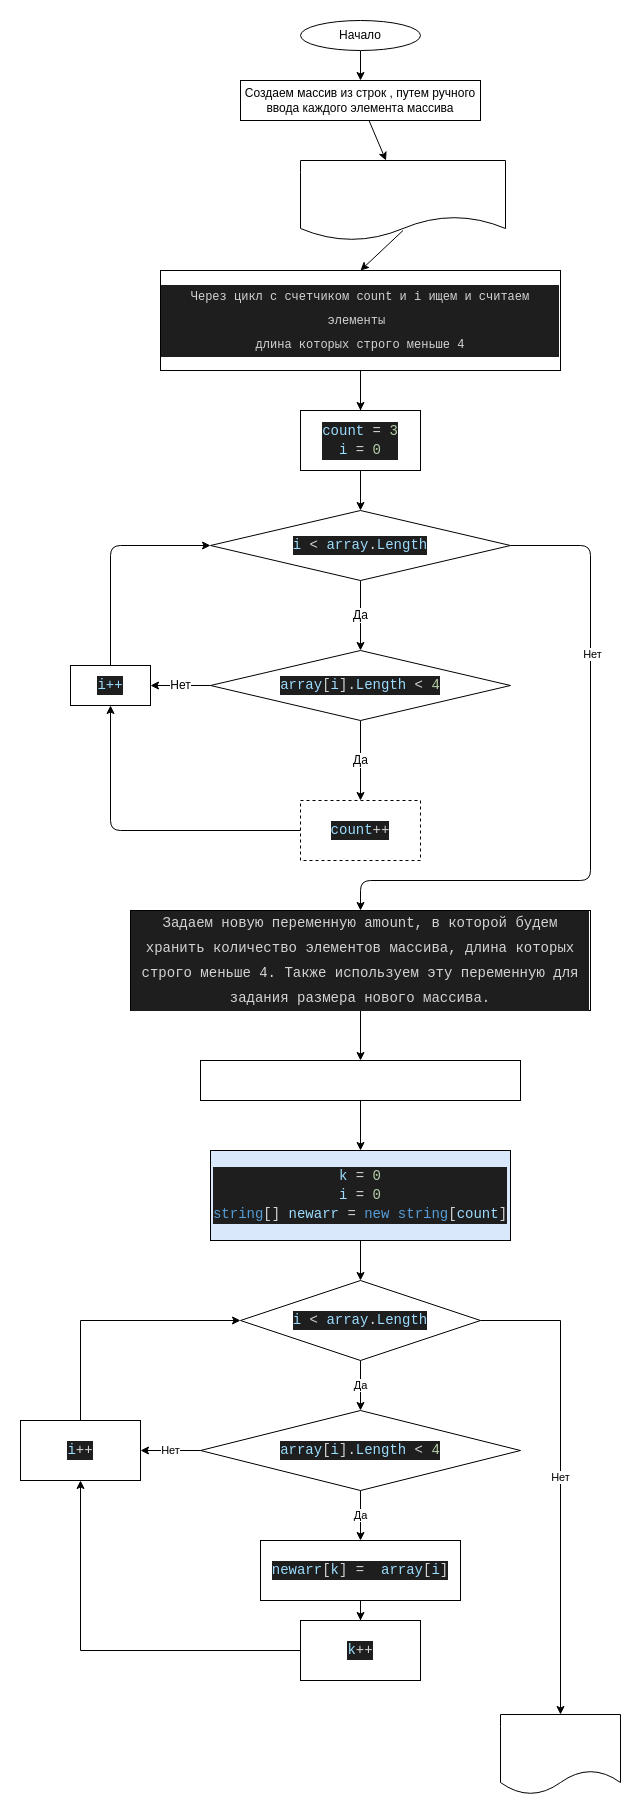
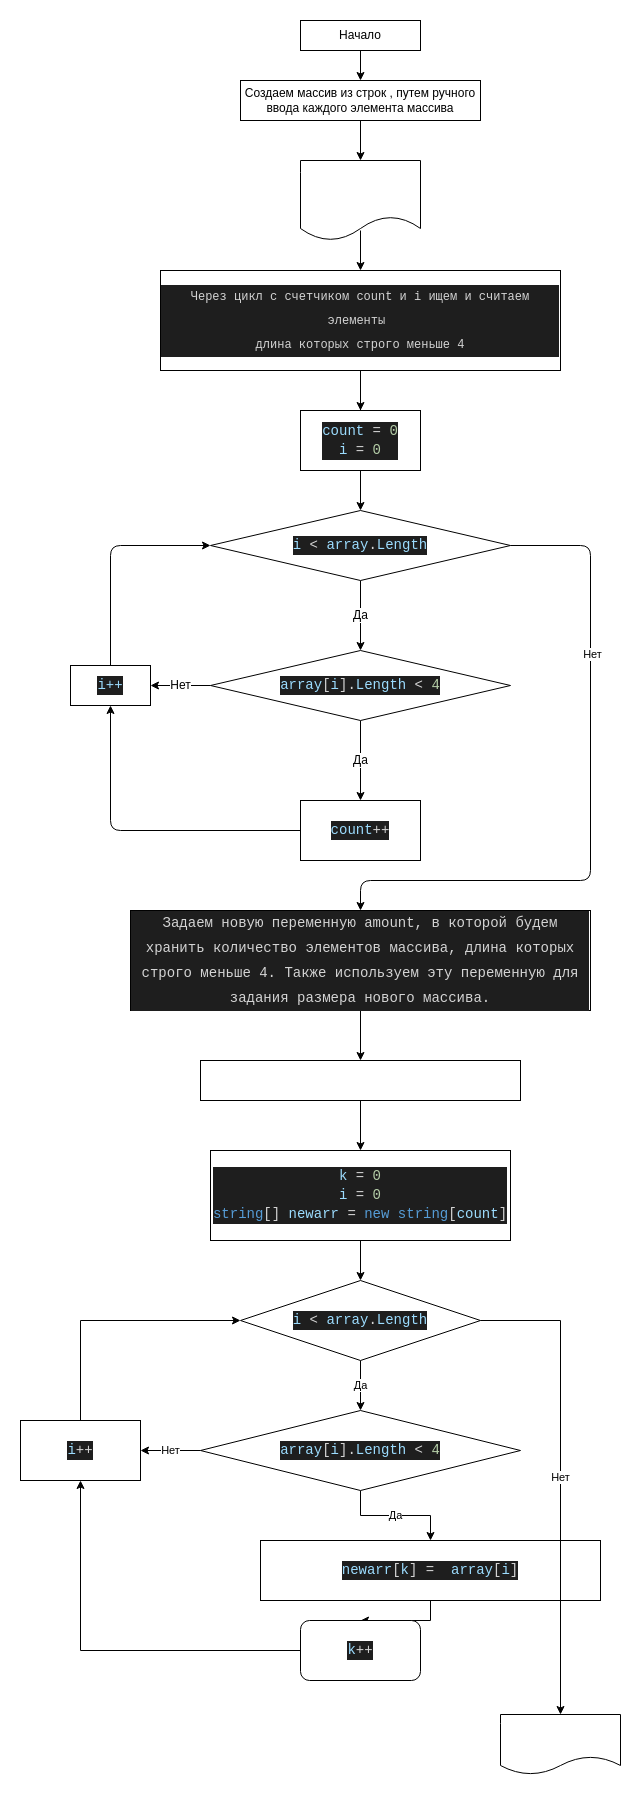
(361, 36) -> (361, 36)
(403, 201) -> (361, 201)
(361, 441) -> (361, 441)
(361, 831) -> (361, 831)
(361, 1196) -> (361, 1196)
(361, 1571) -> (431, 1571)
(361, 1651) -> (361, 1651)
(561, 1755) -> (561, 1745)
